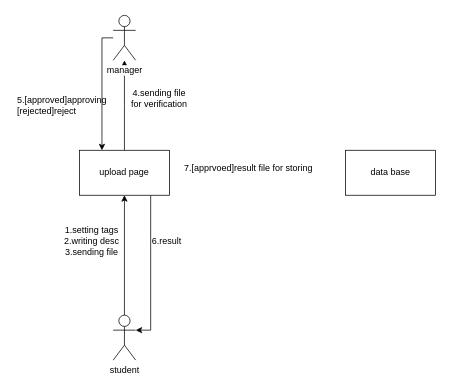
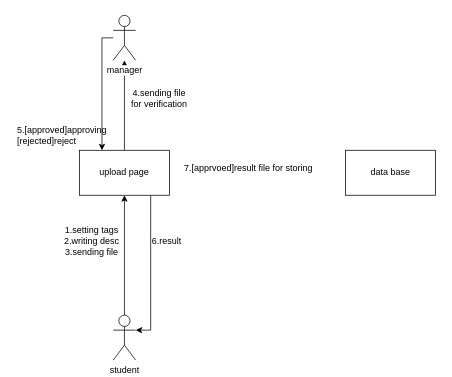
(68, 102) -> (68, 132)
